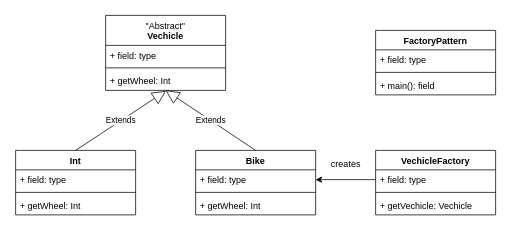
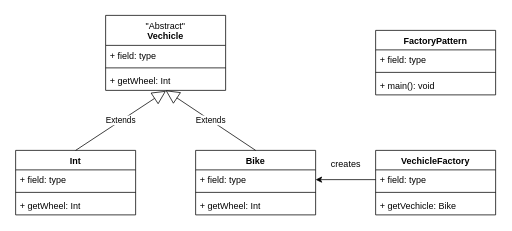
(411, 86) -> (409, 86)
(430, 206) -> (421, 206)
